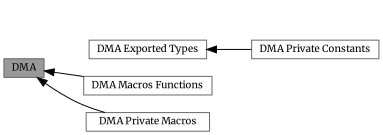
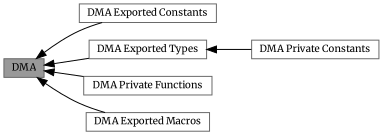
none -> (148, 13)
none -> (72, 61)
(148, 86) -> (148, 86)
(148, 122) -> (148, 122)
